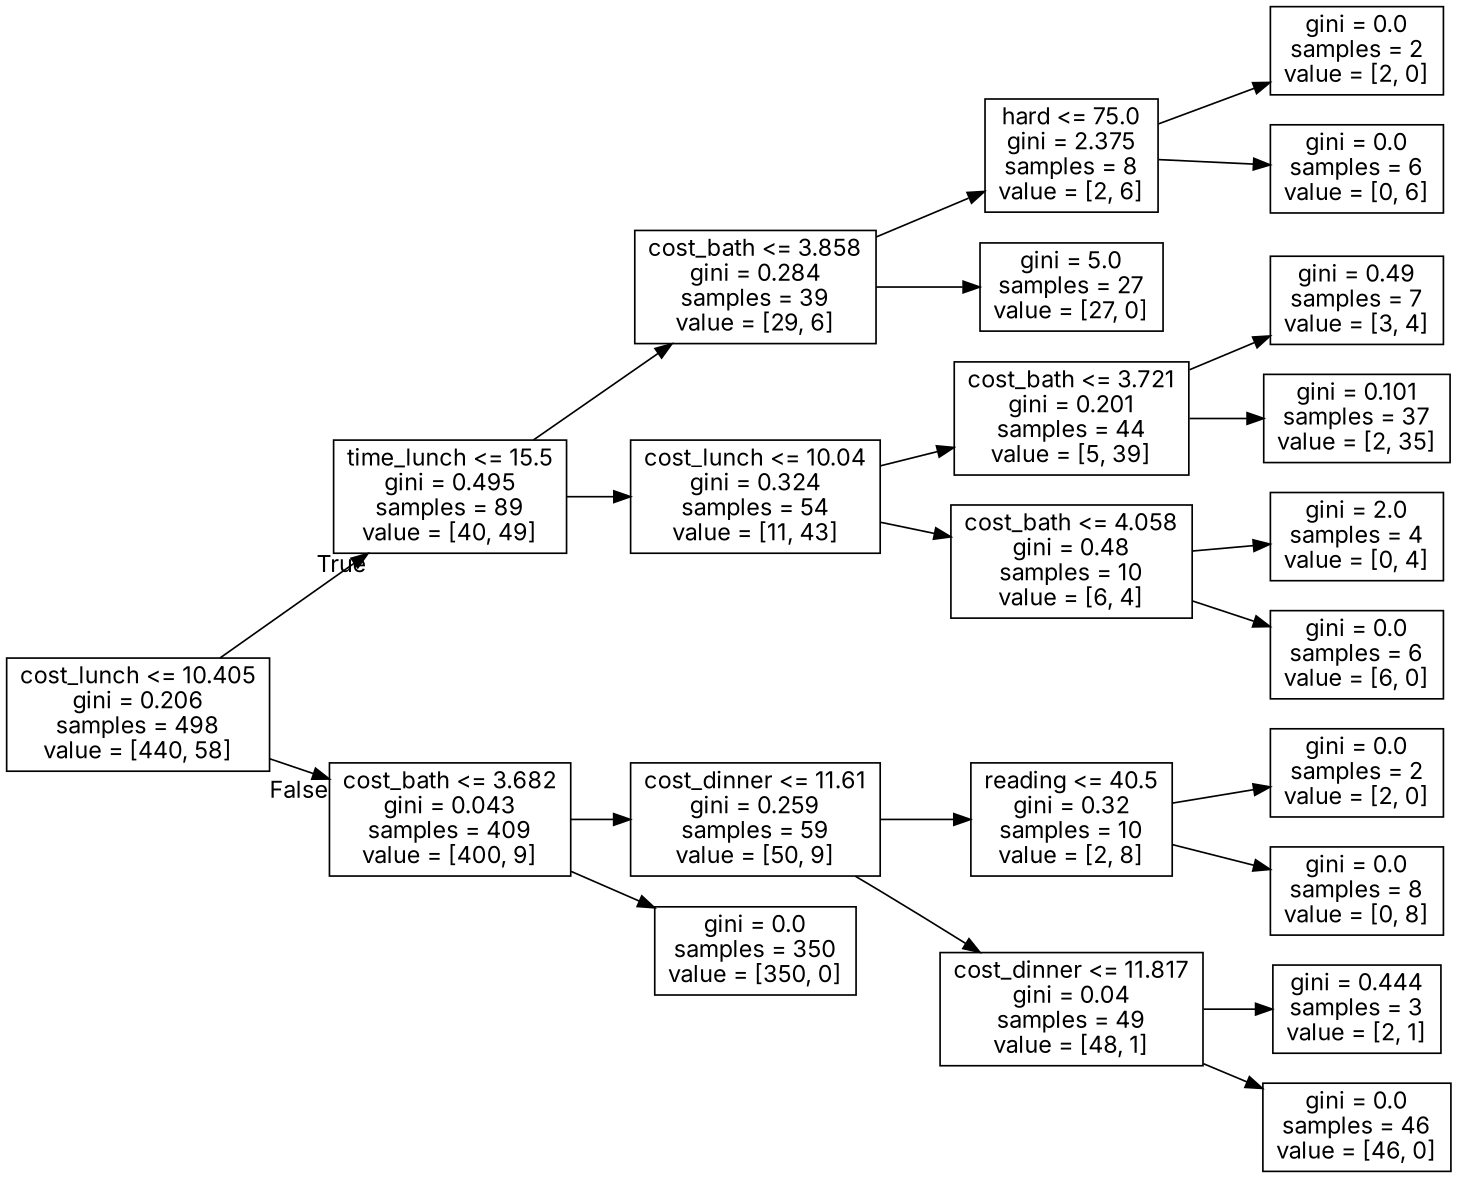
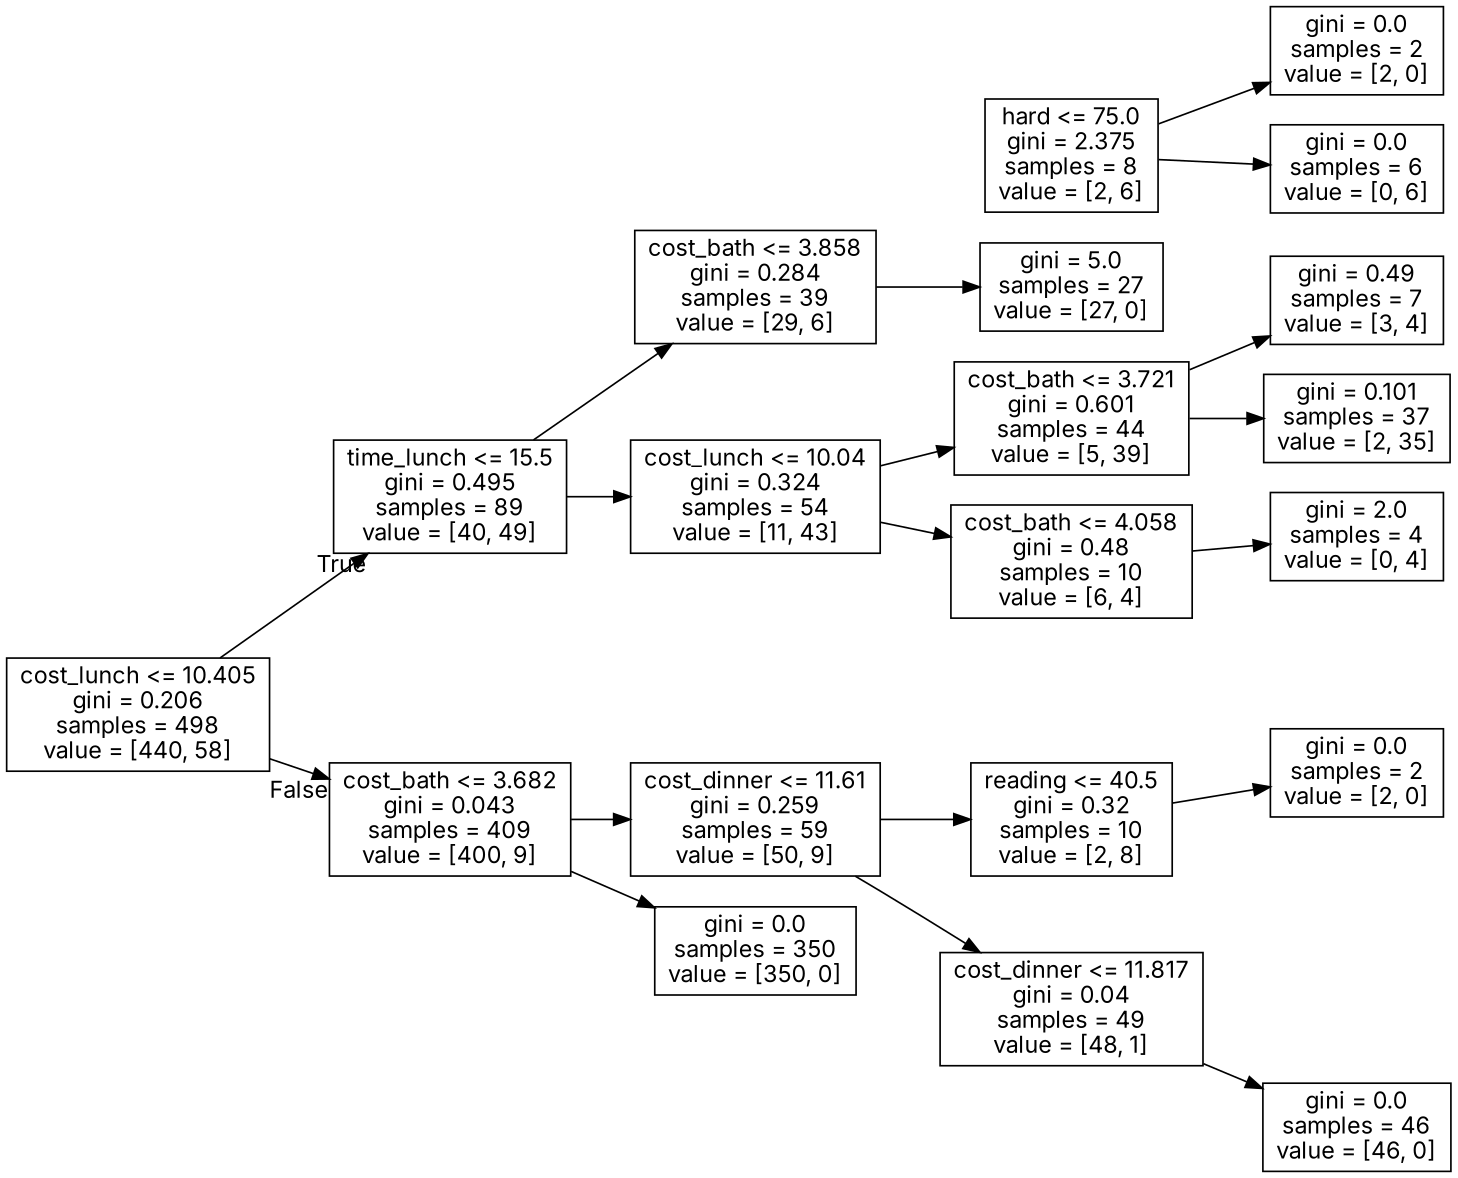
(922, 218) -> none
(1072, 418) -> (1072, 418)
(1357, 655) -> none
(1357, 891) -> none
(1357, 1009) -> none
